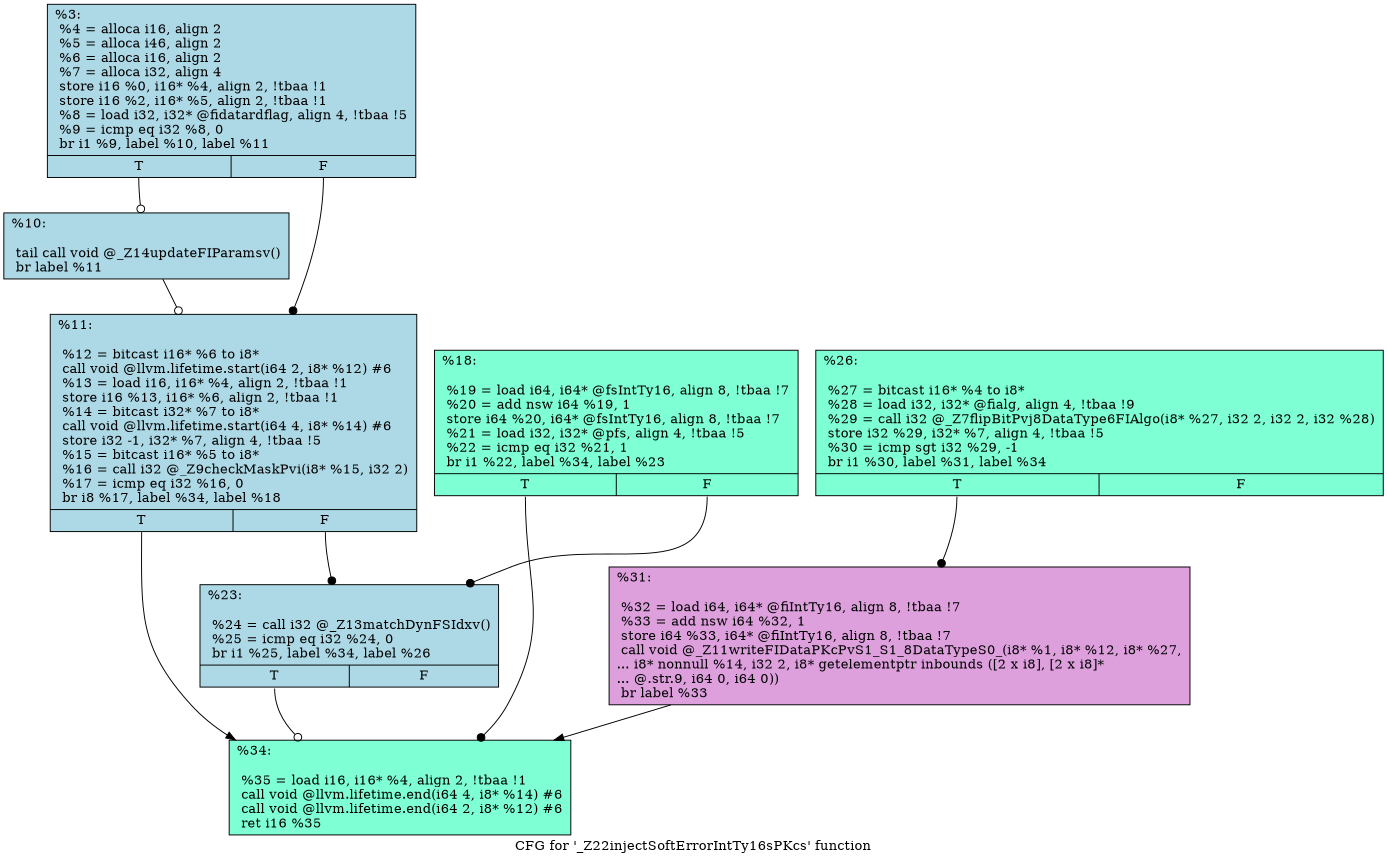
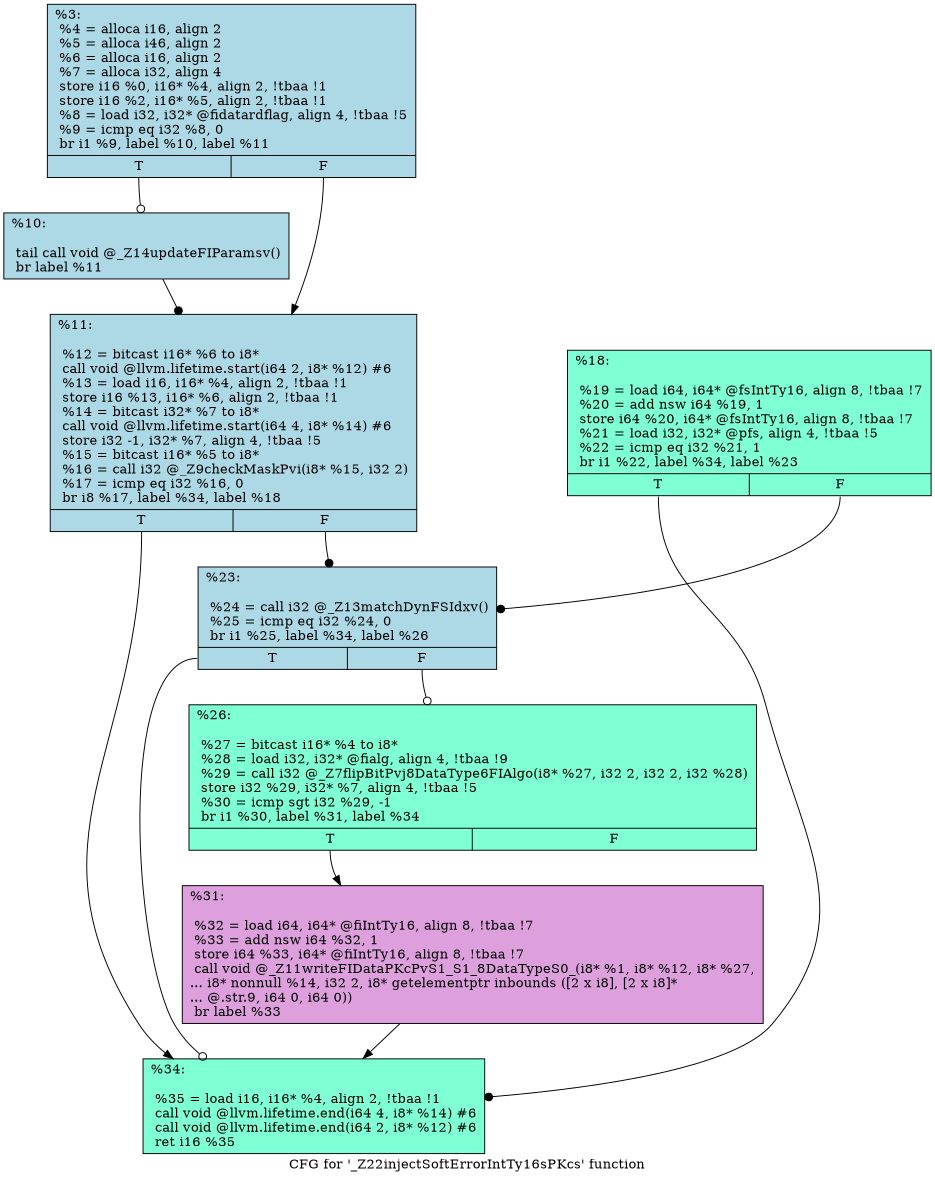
(315, 244) -> (315, 243)
(170, 293) -> (170, 293)
(953, 529) -> (332, 864)
none -> (423, 684)
